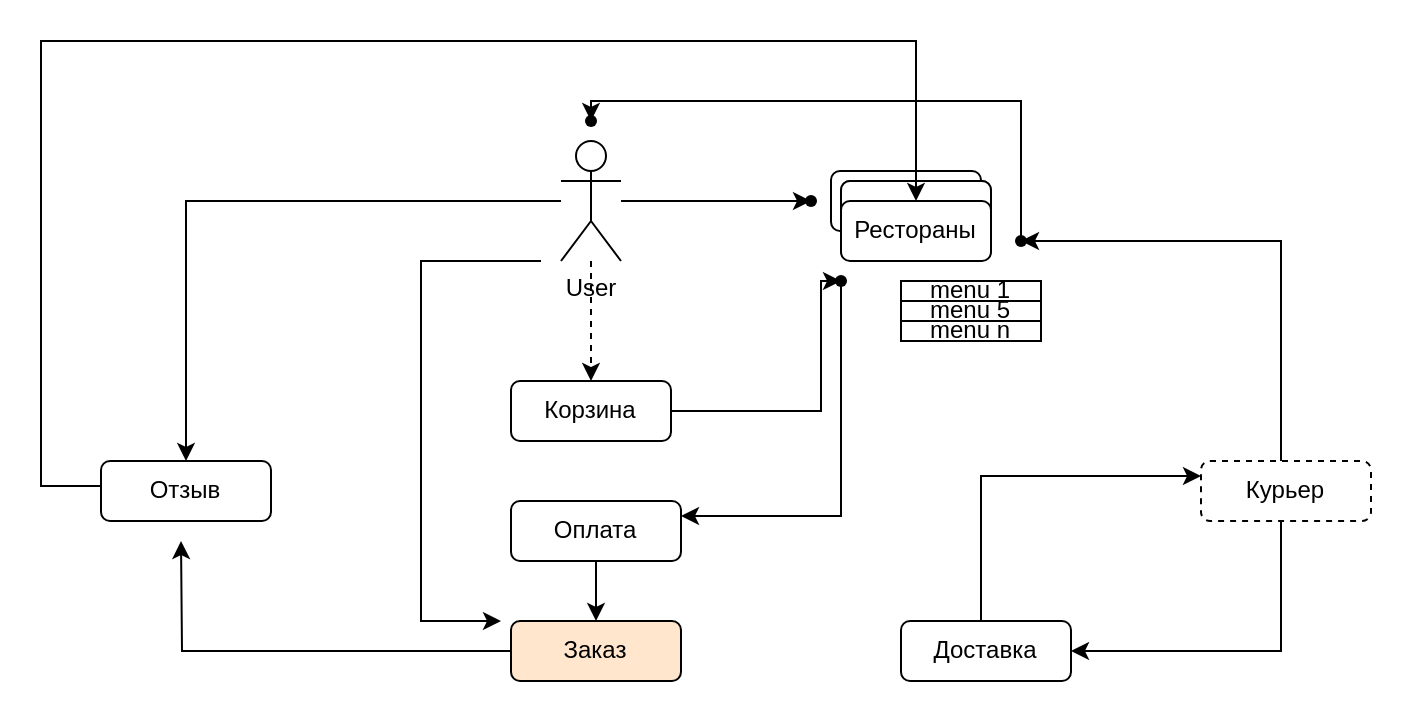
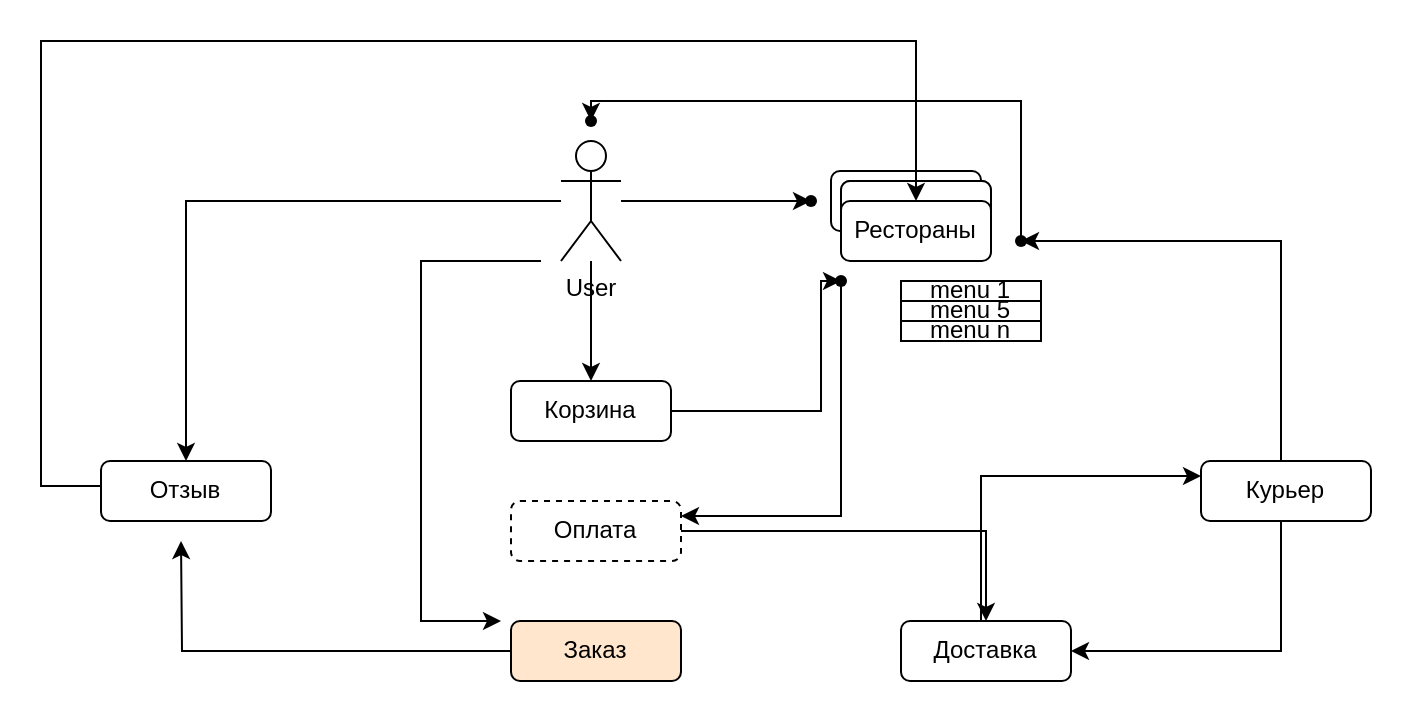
(591, 316) -> (591, 316)
(1286, 491) -> (1286, 491)
(596, 531) -> (596, 531)
(596, 598) -> (872, 531)
